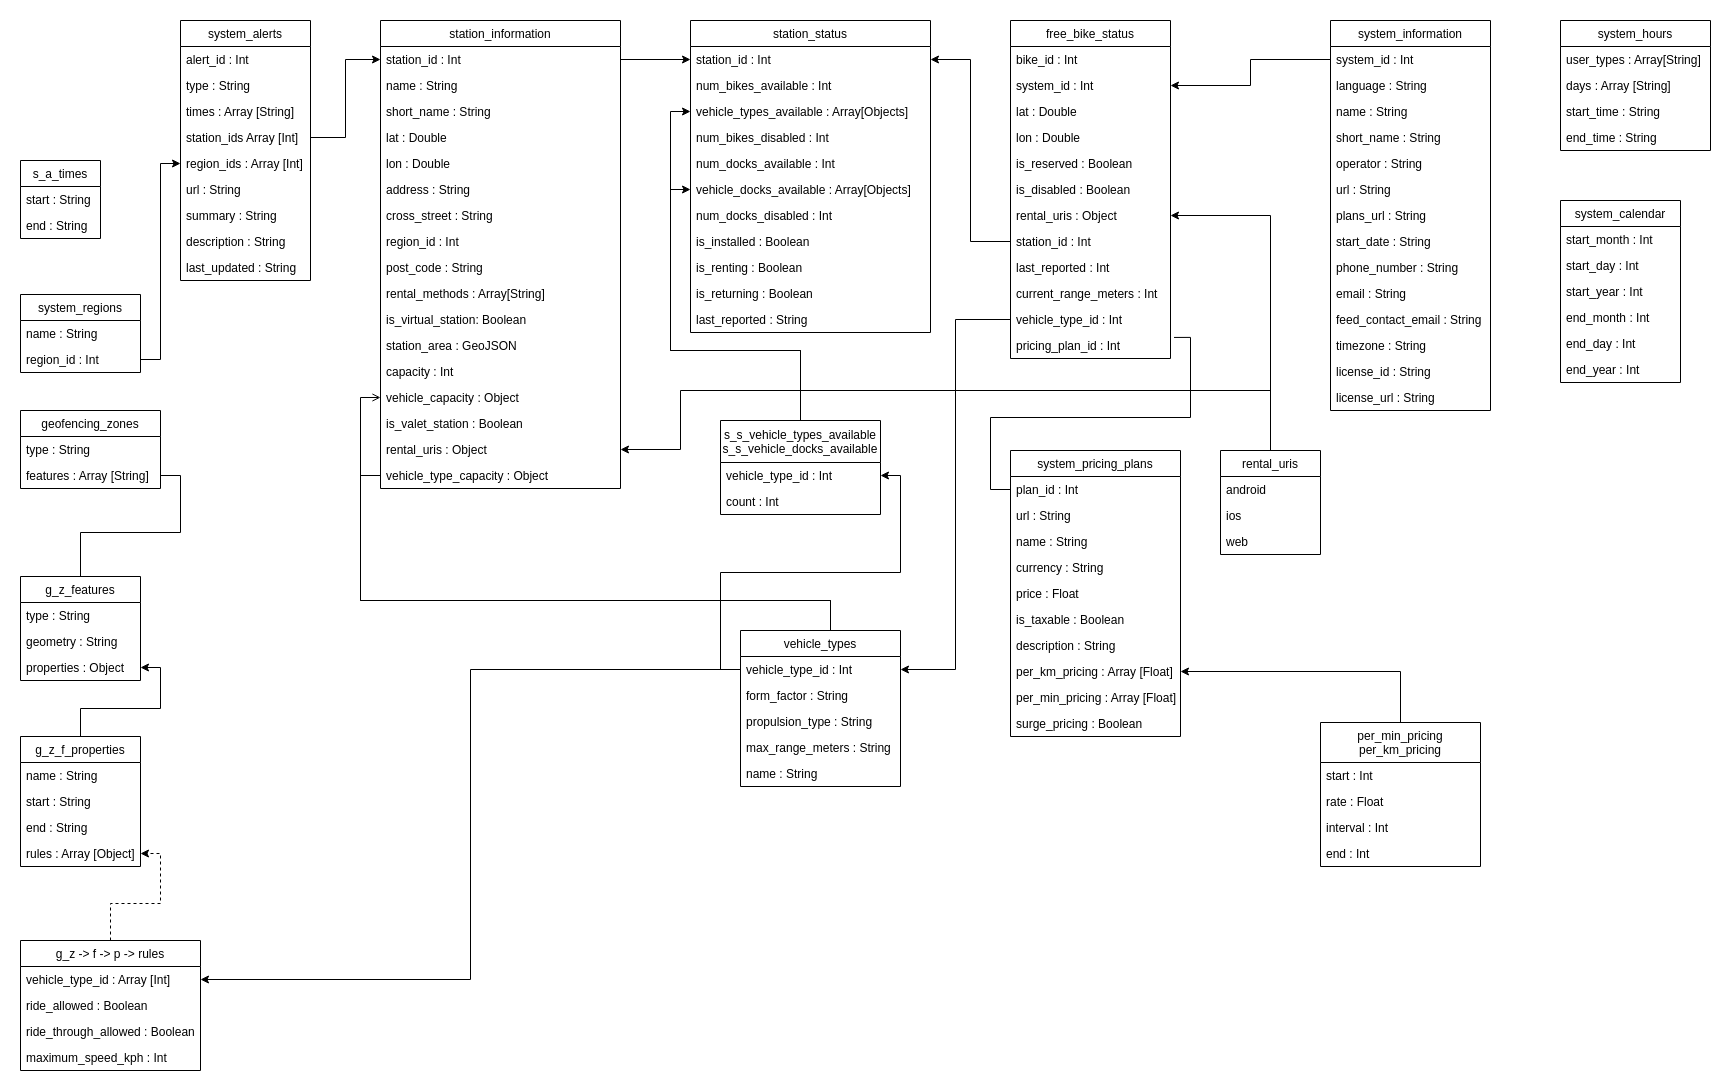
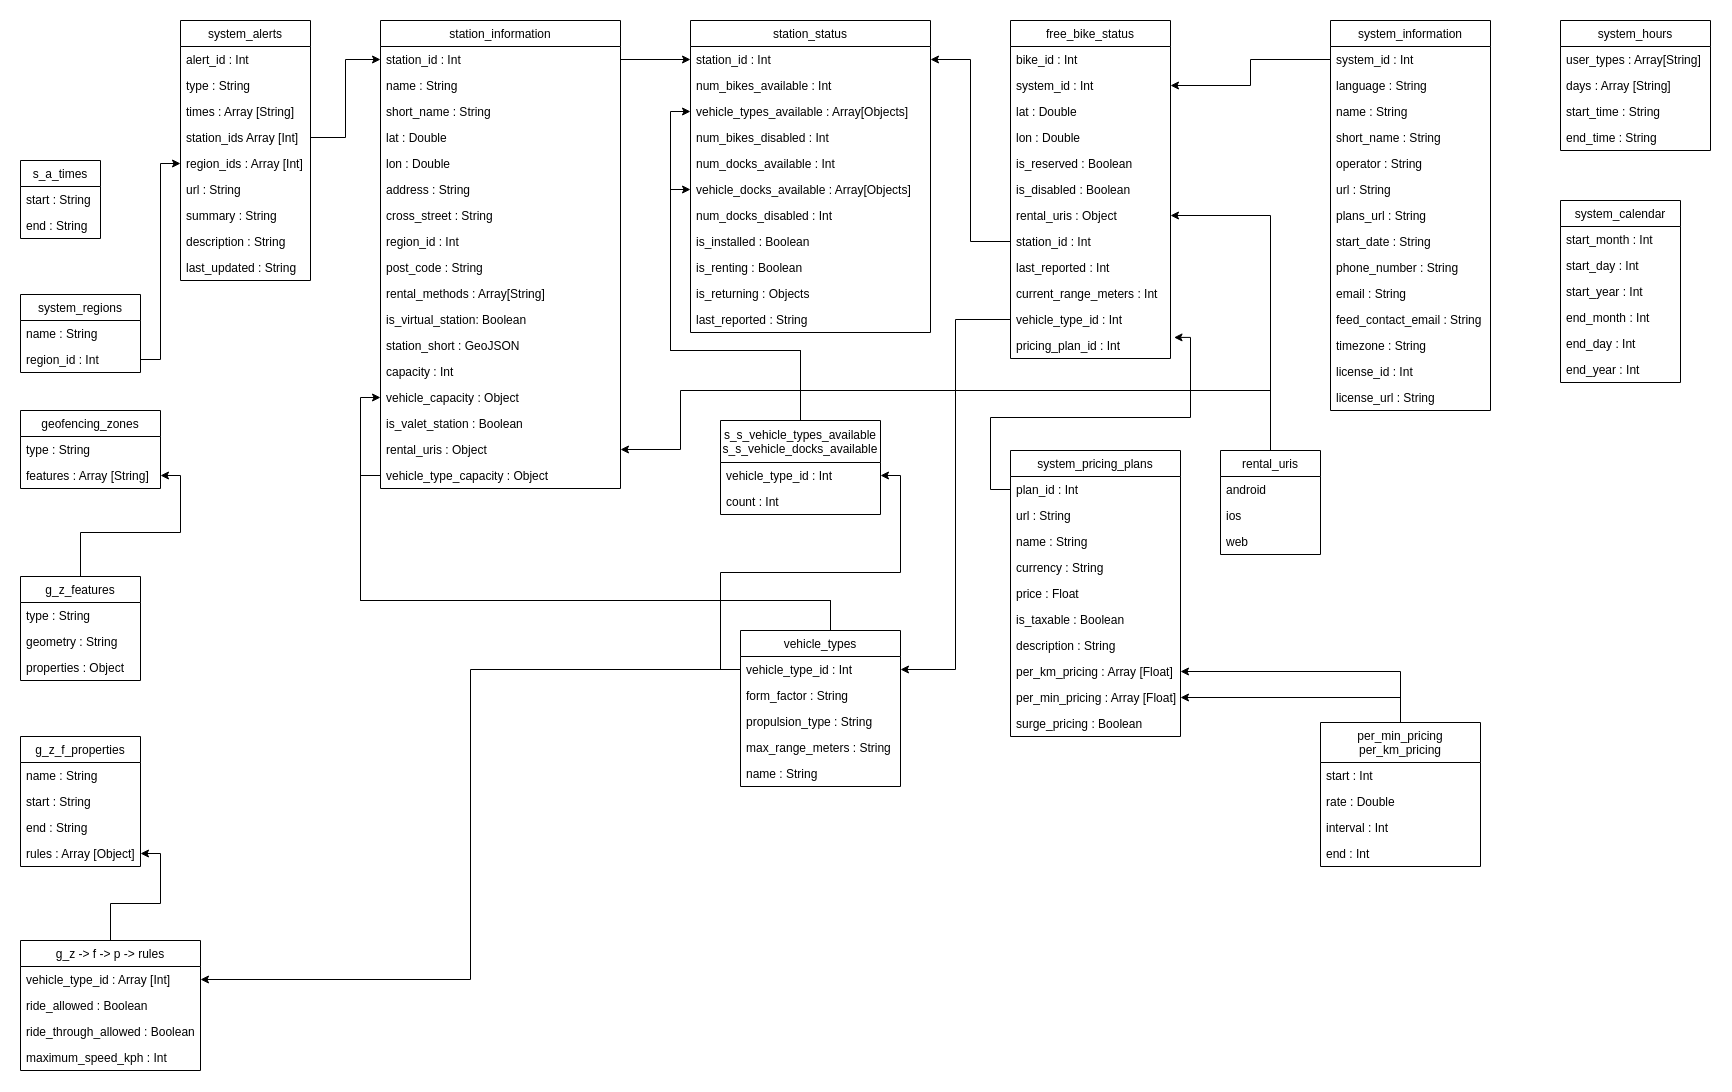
(761, 294) -> (762, 294)
(1179, 337) -> (1182, 337)
(454, 346) -> (457, 346)
(1390, 372) -> (1382, 372)
(373, 398) -> (372, 398)
(167, 476) -> (169, 476)
none -> (1293, 698)
(135, 709) -> none
(1360, 802) -> (1363, 802)
(150, 904) -> (150, 904)
